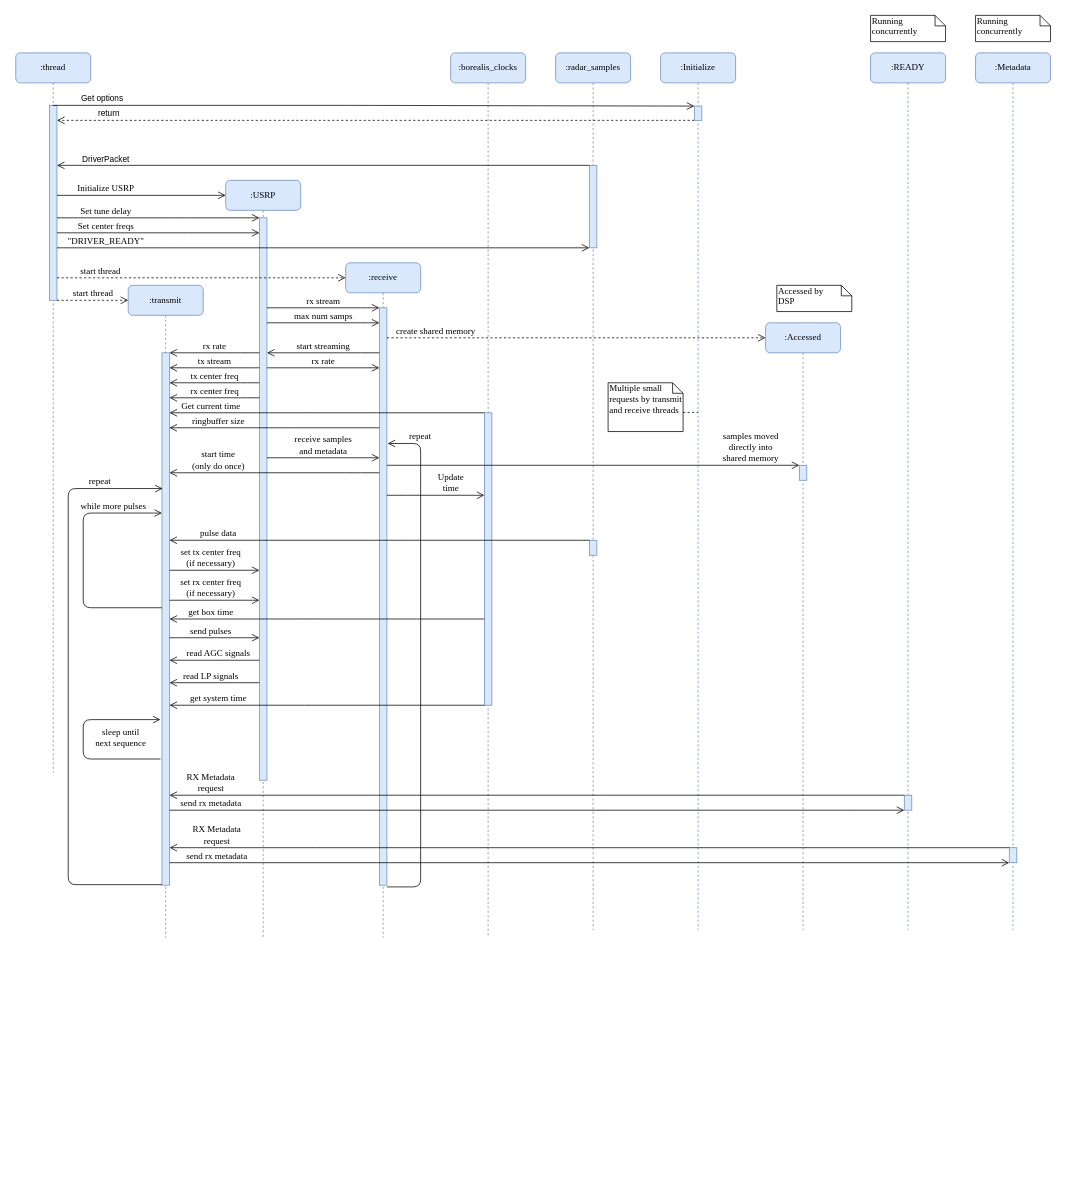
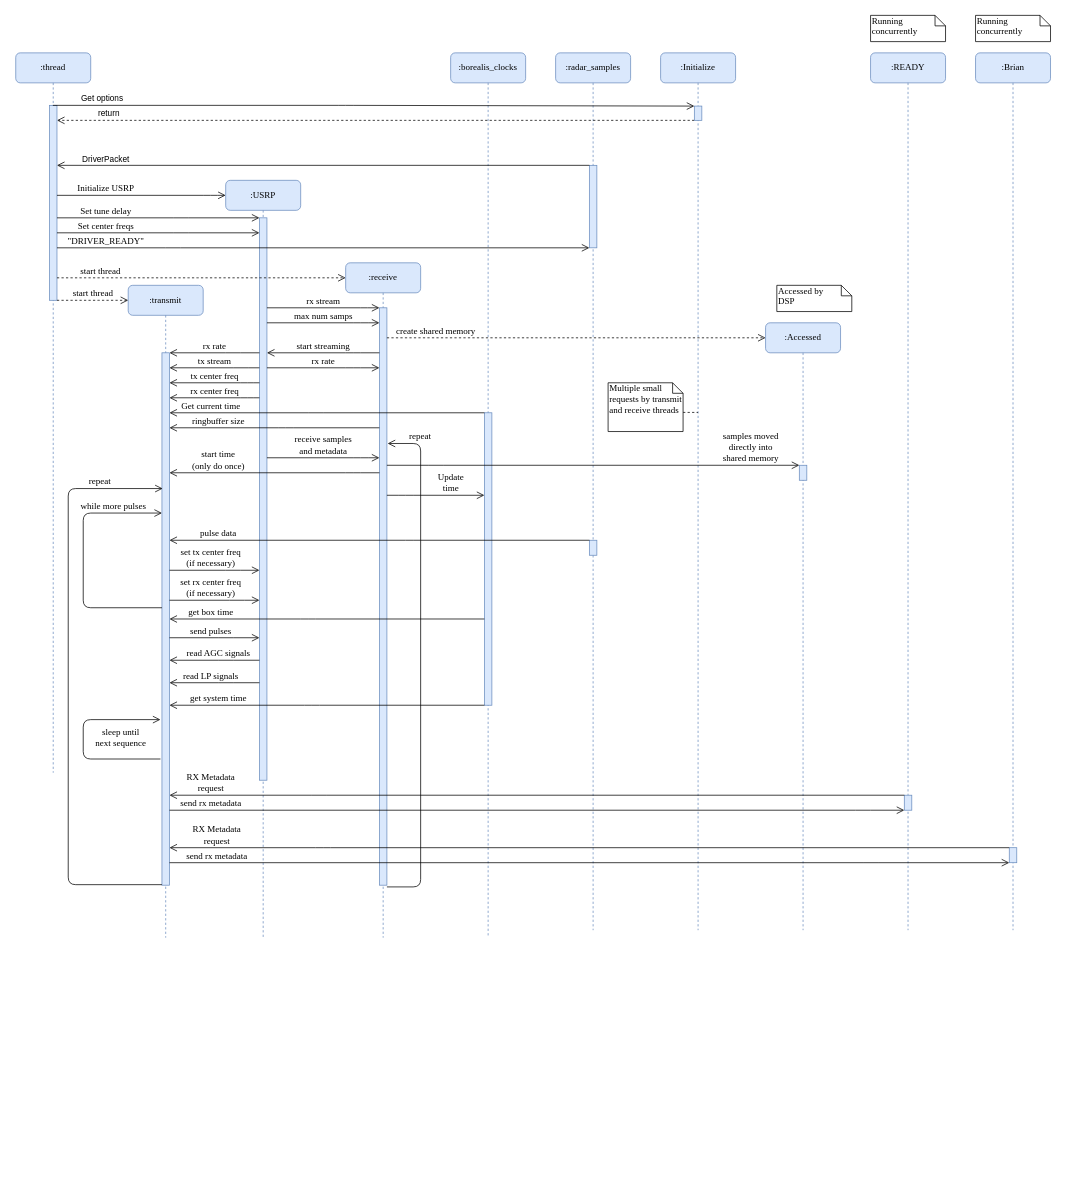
(1013, 68) -> (1013, 68)
